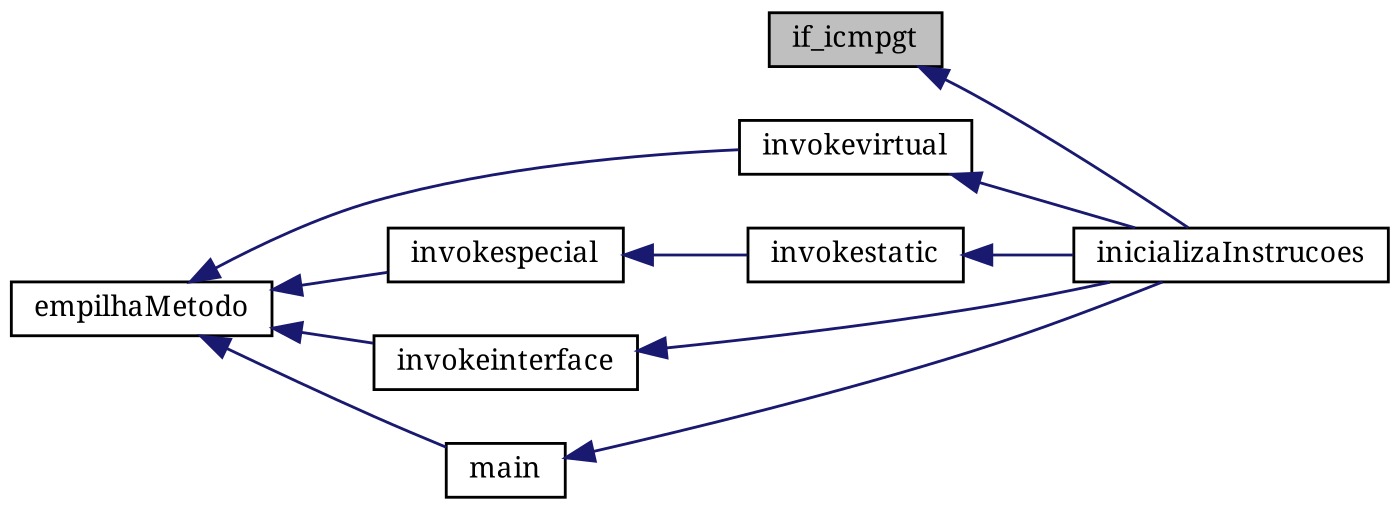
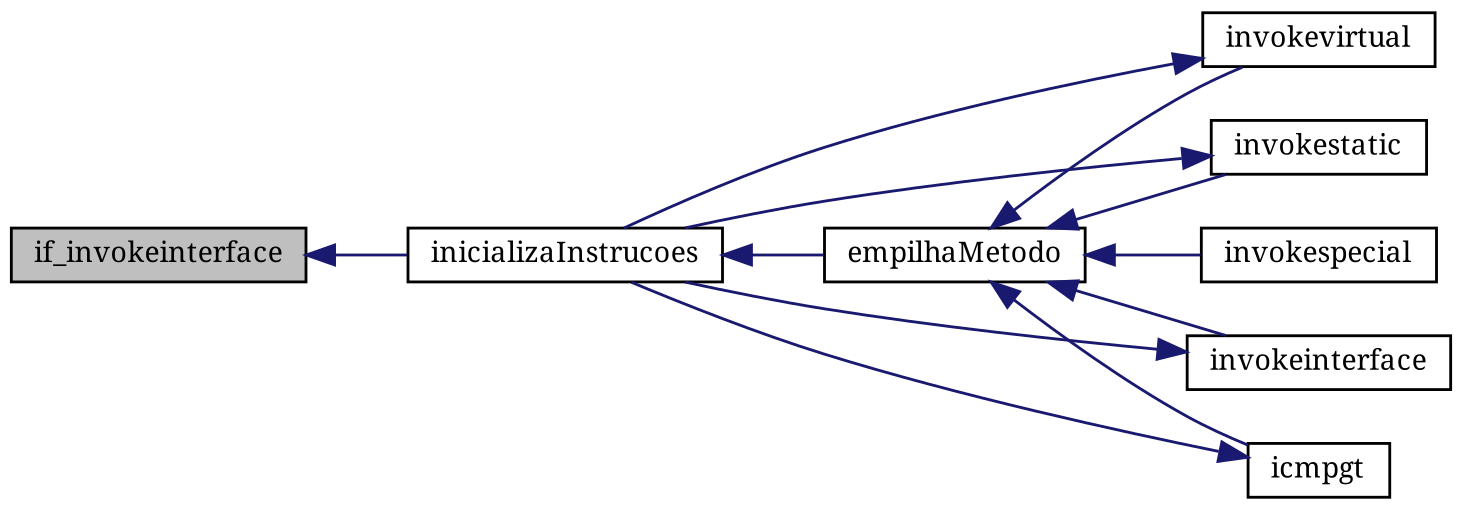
(856, 40) -> (159, 255)
(700, 255) -> (1151, 197)
none -> (787, 255)
(506, 470) -> (1319, 470)
